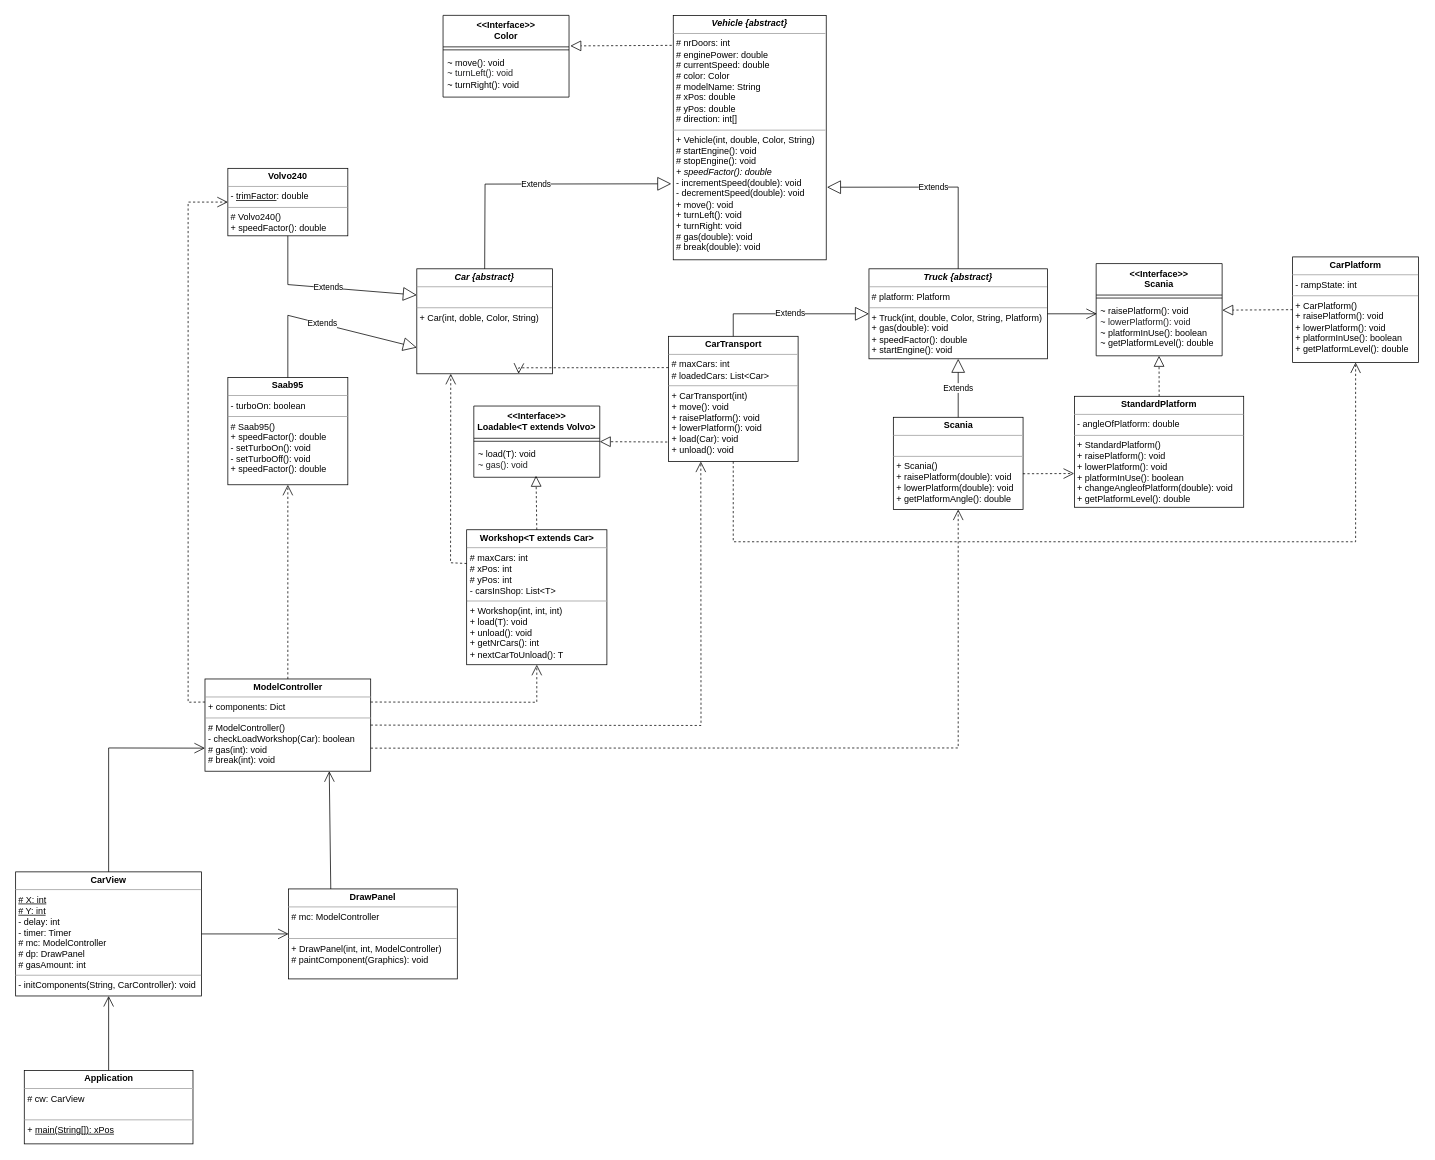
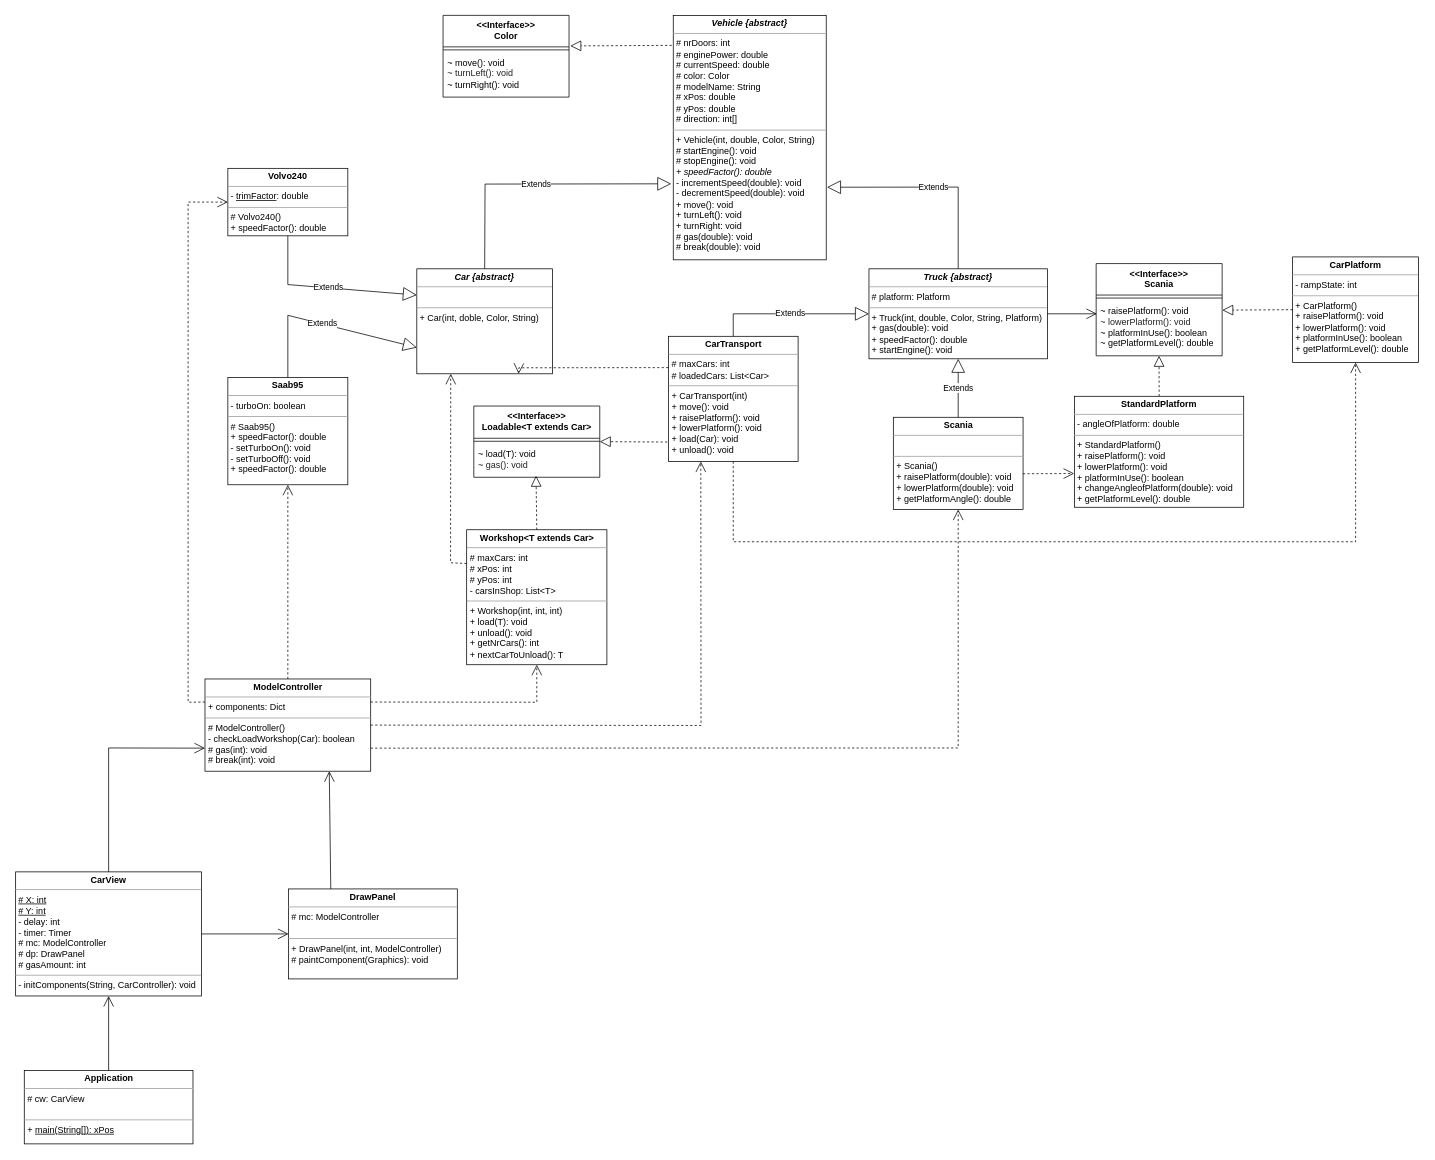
(537, 422) -> (537, 422)
